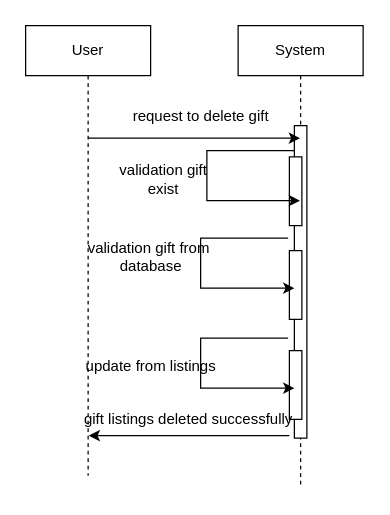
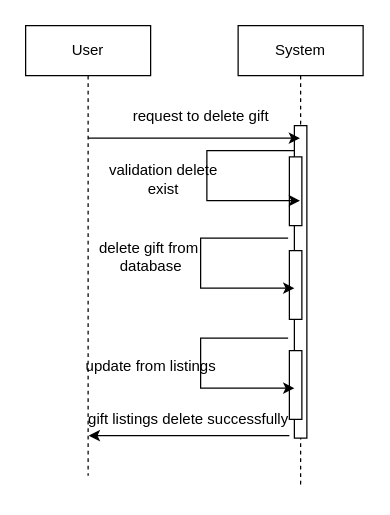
(164, 179) -> (164, 179)
(151, 257) -> (151, 257)
(189, 419) -> (189, 419)
